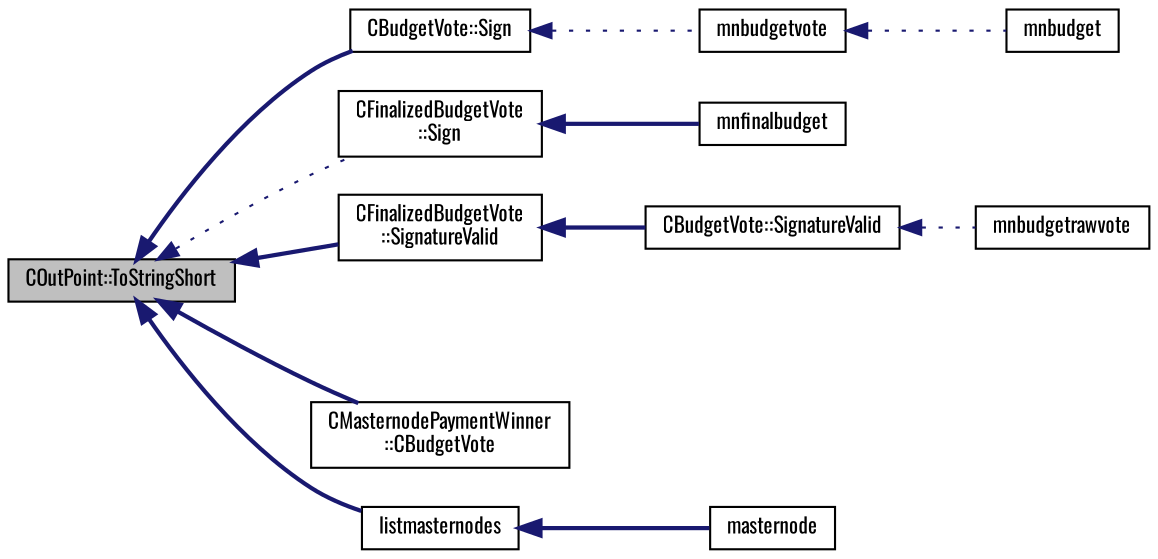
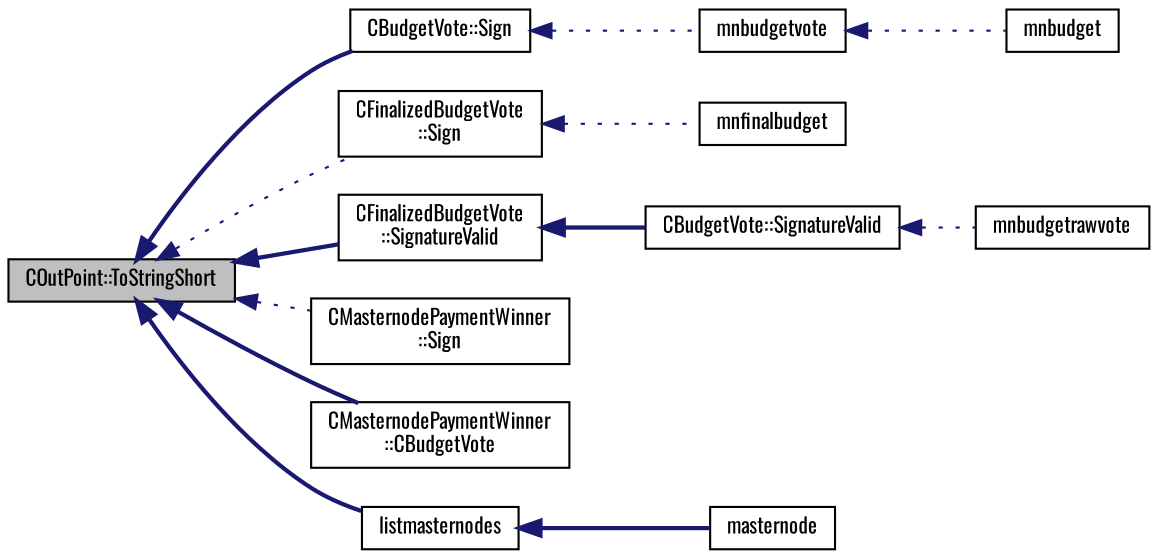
(631, 124) -> (631, 124)
none -> (440, 331)
